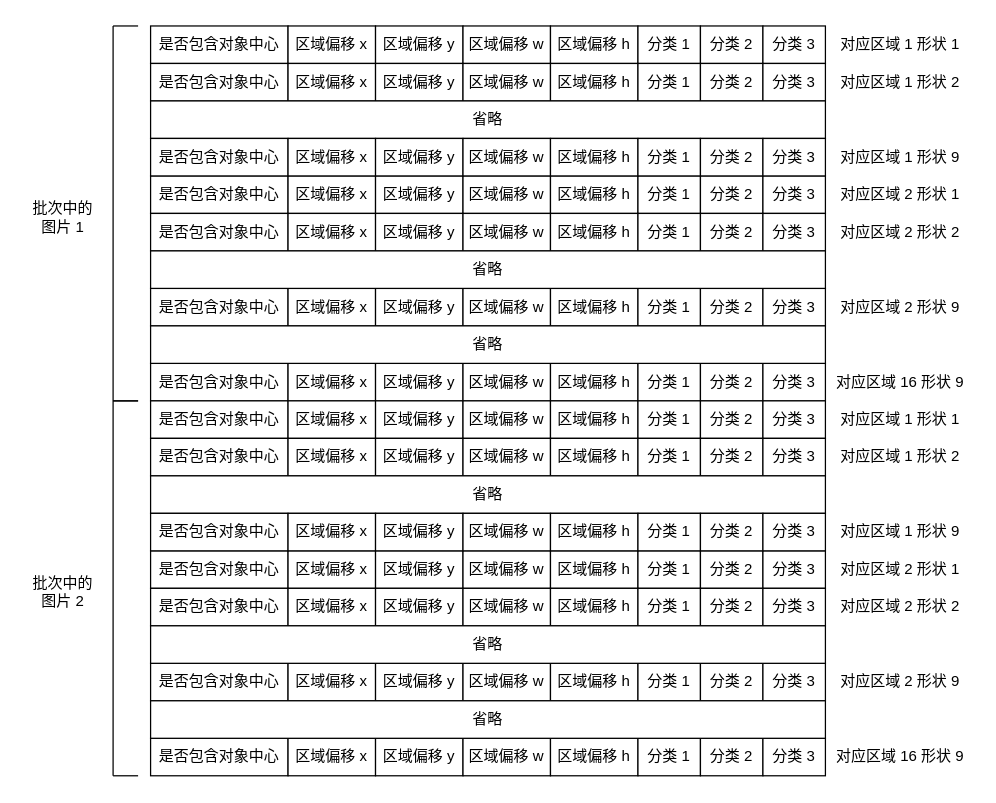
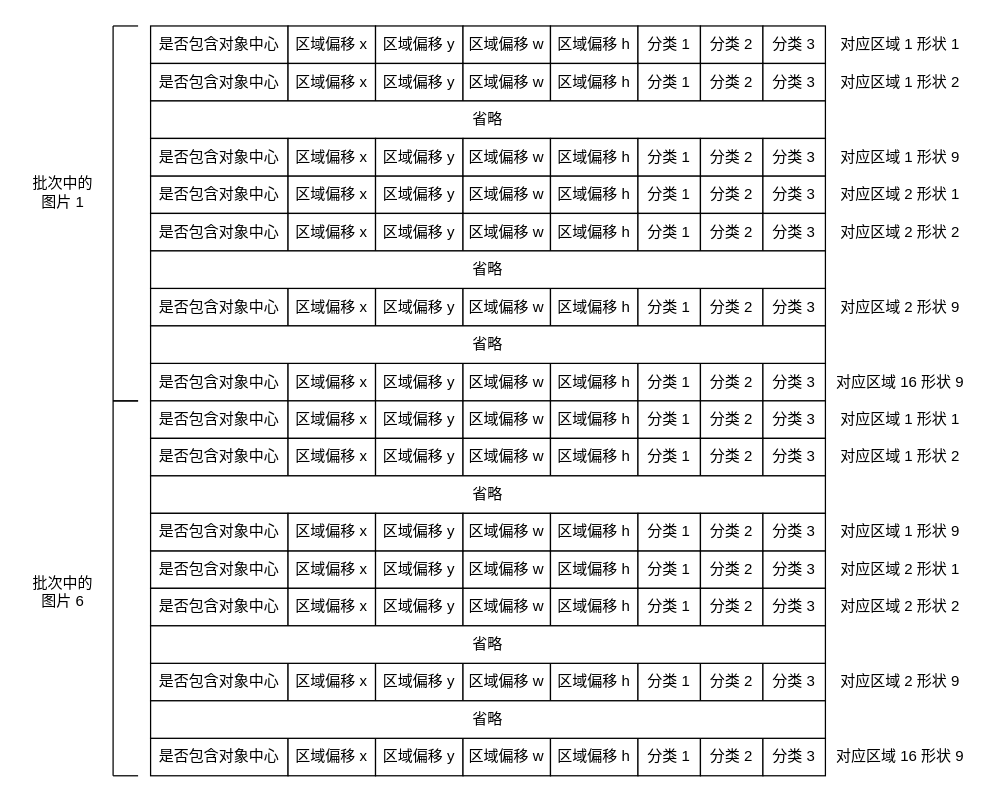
(63, 216) -> (63, 191)
(63, 592) -> (63, 592)
